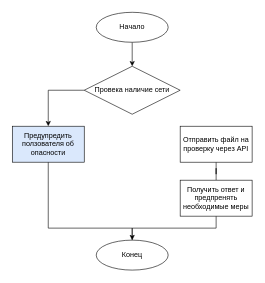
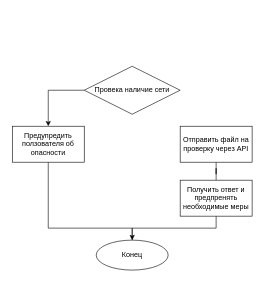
(132, 27) -> none
(132, 60) -> none
(48, 144) -> (48, 144)
